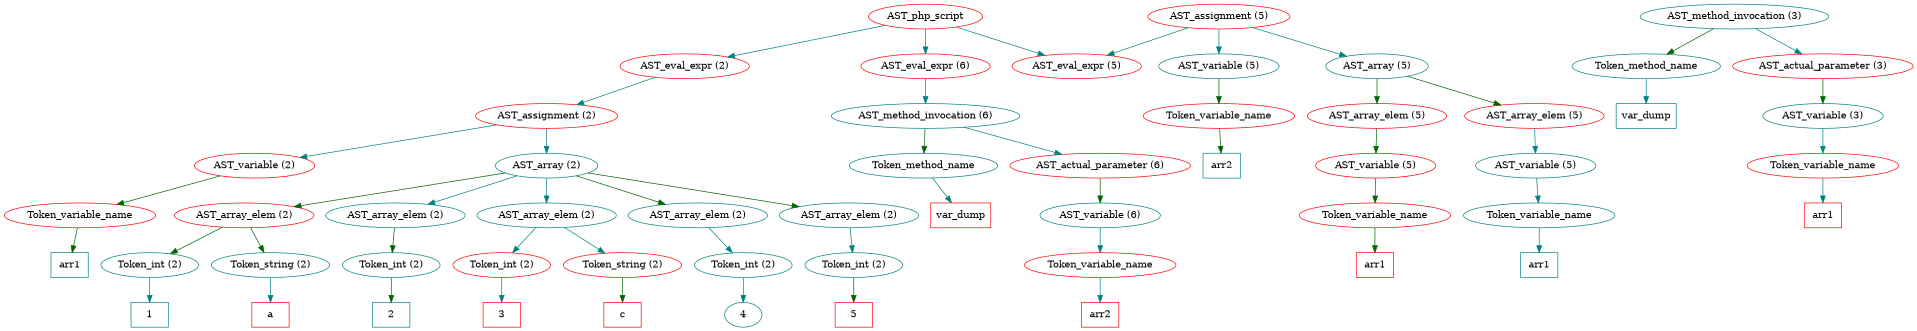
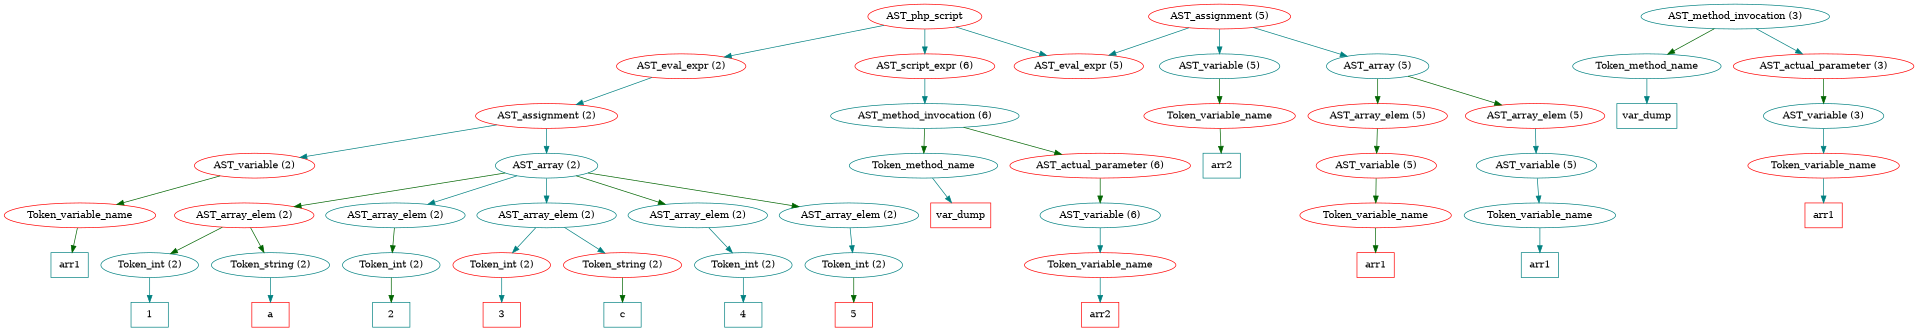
(926, 66) -> (925, 66)
(1010, 140) -> (1009, 140)
(623, 315) -> (623, 315)
(743, 315) -> (743, 315)
